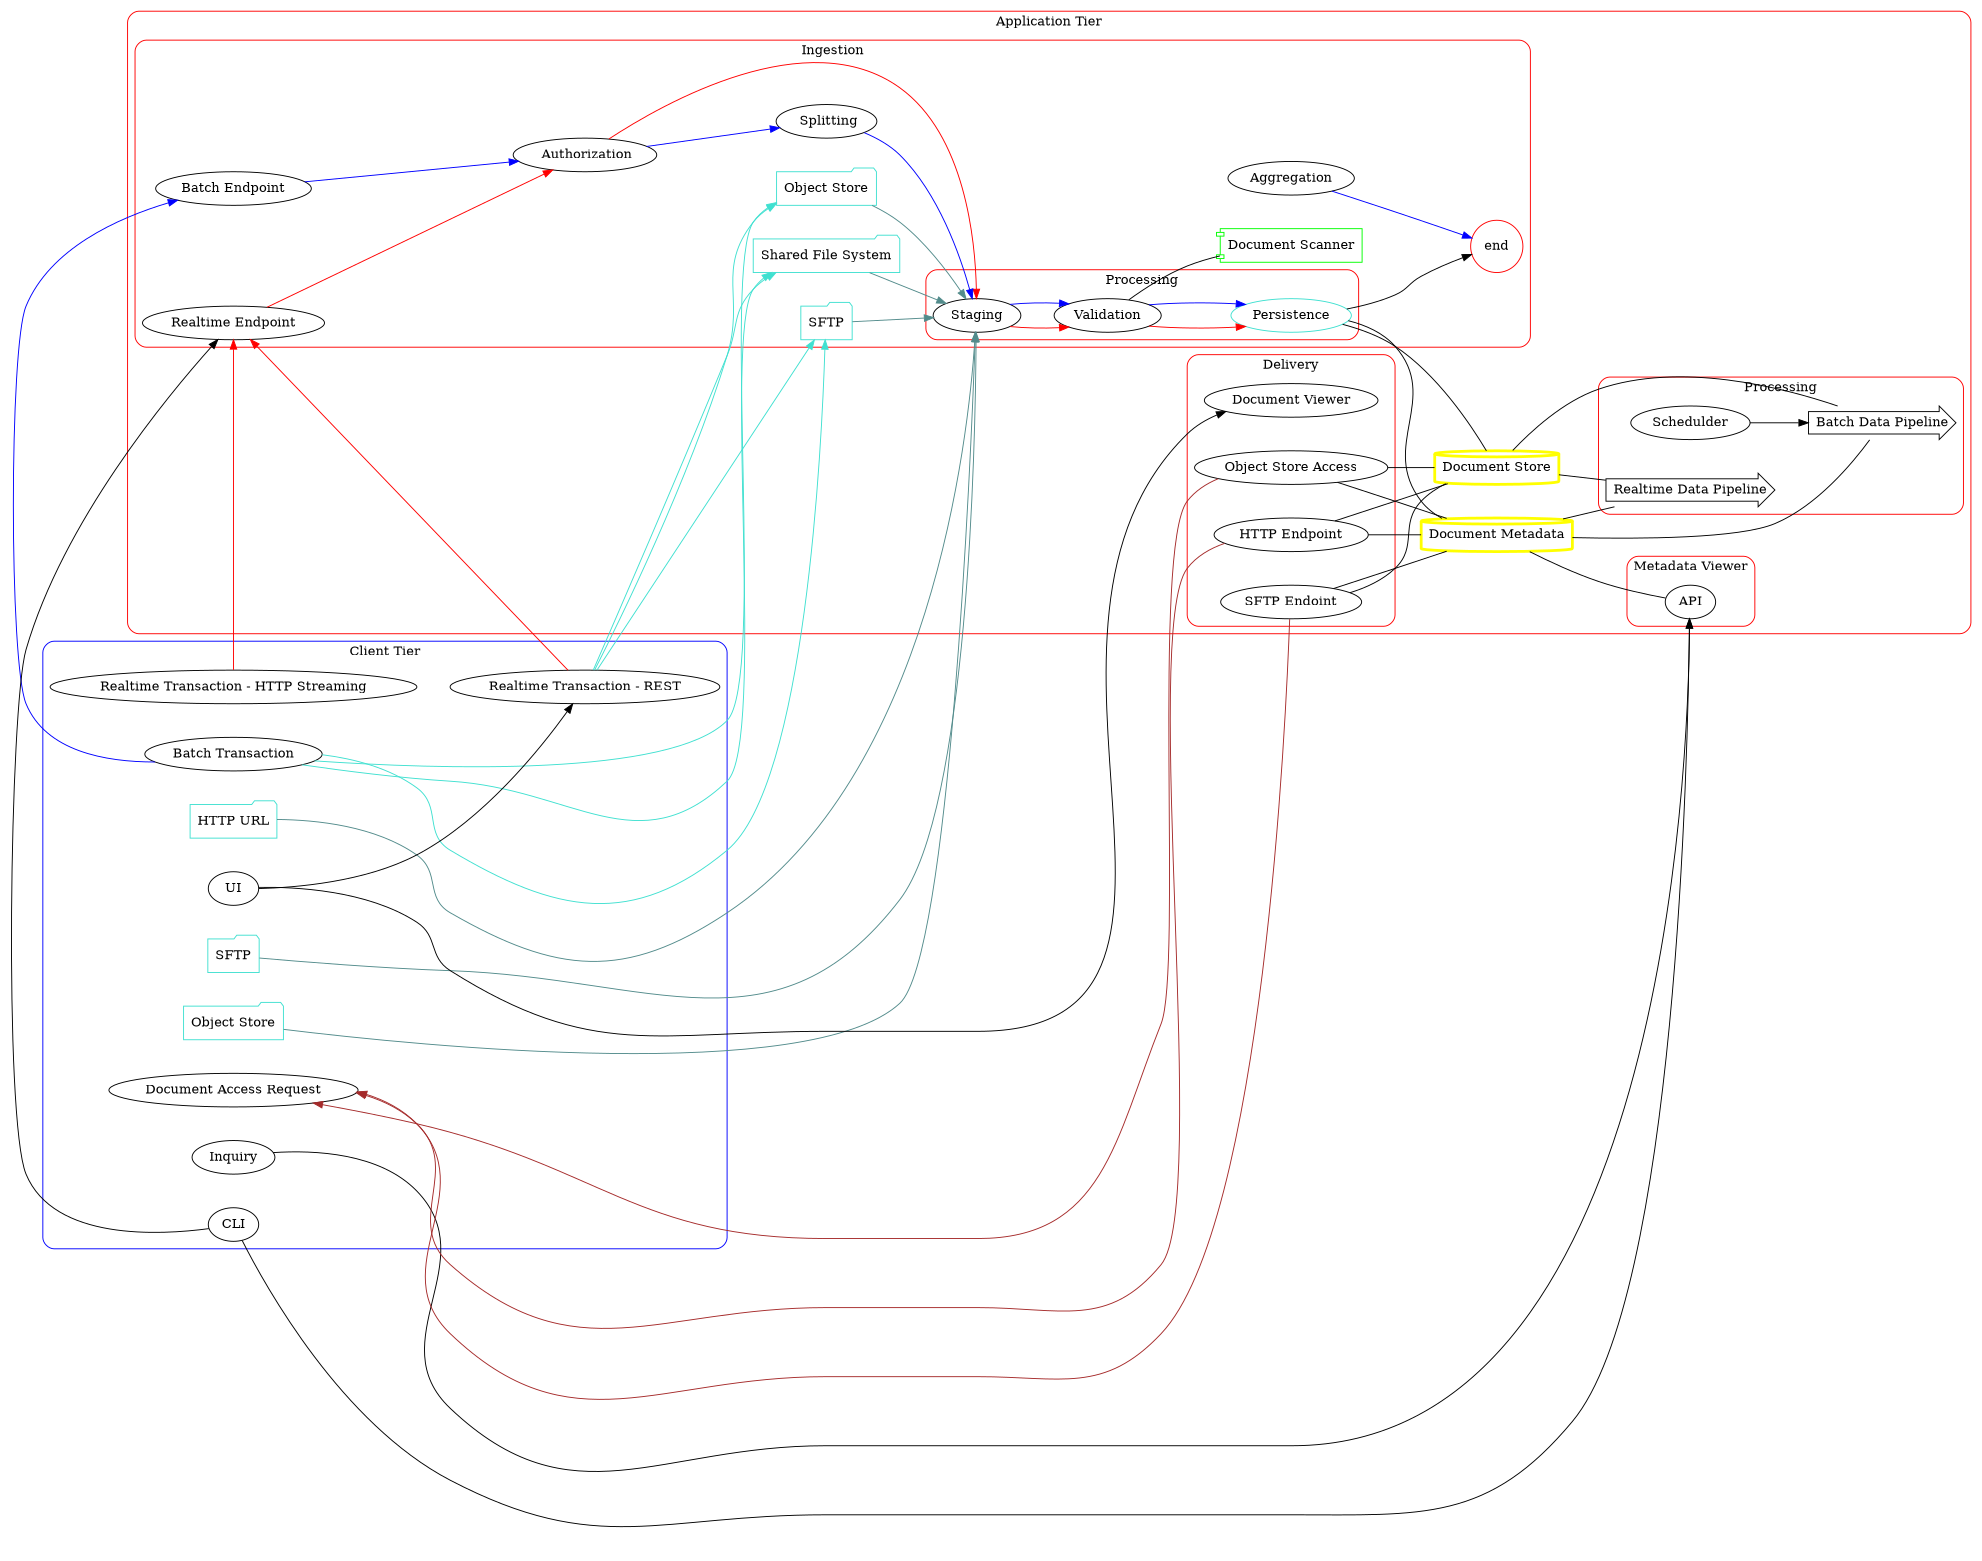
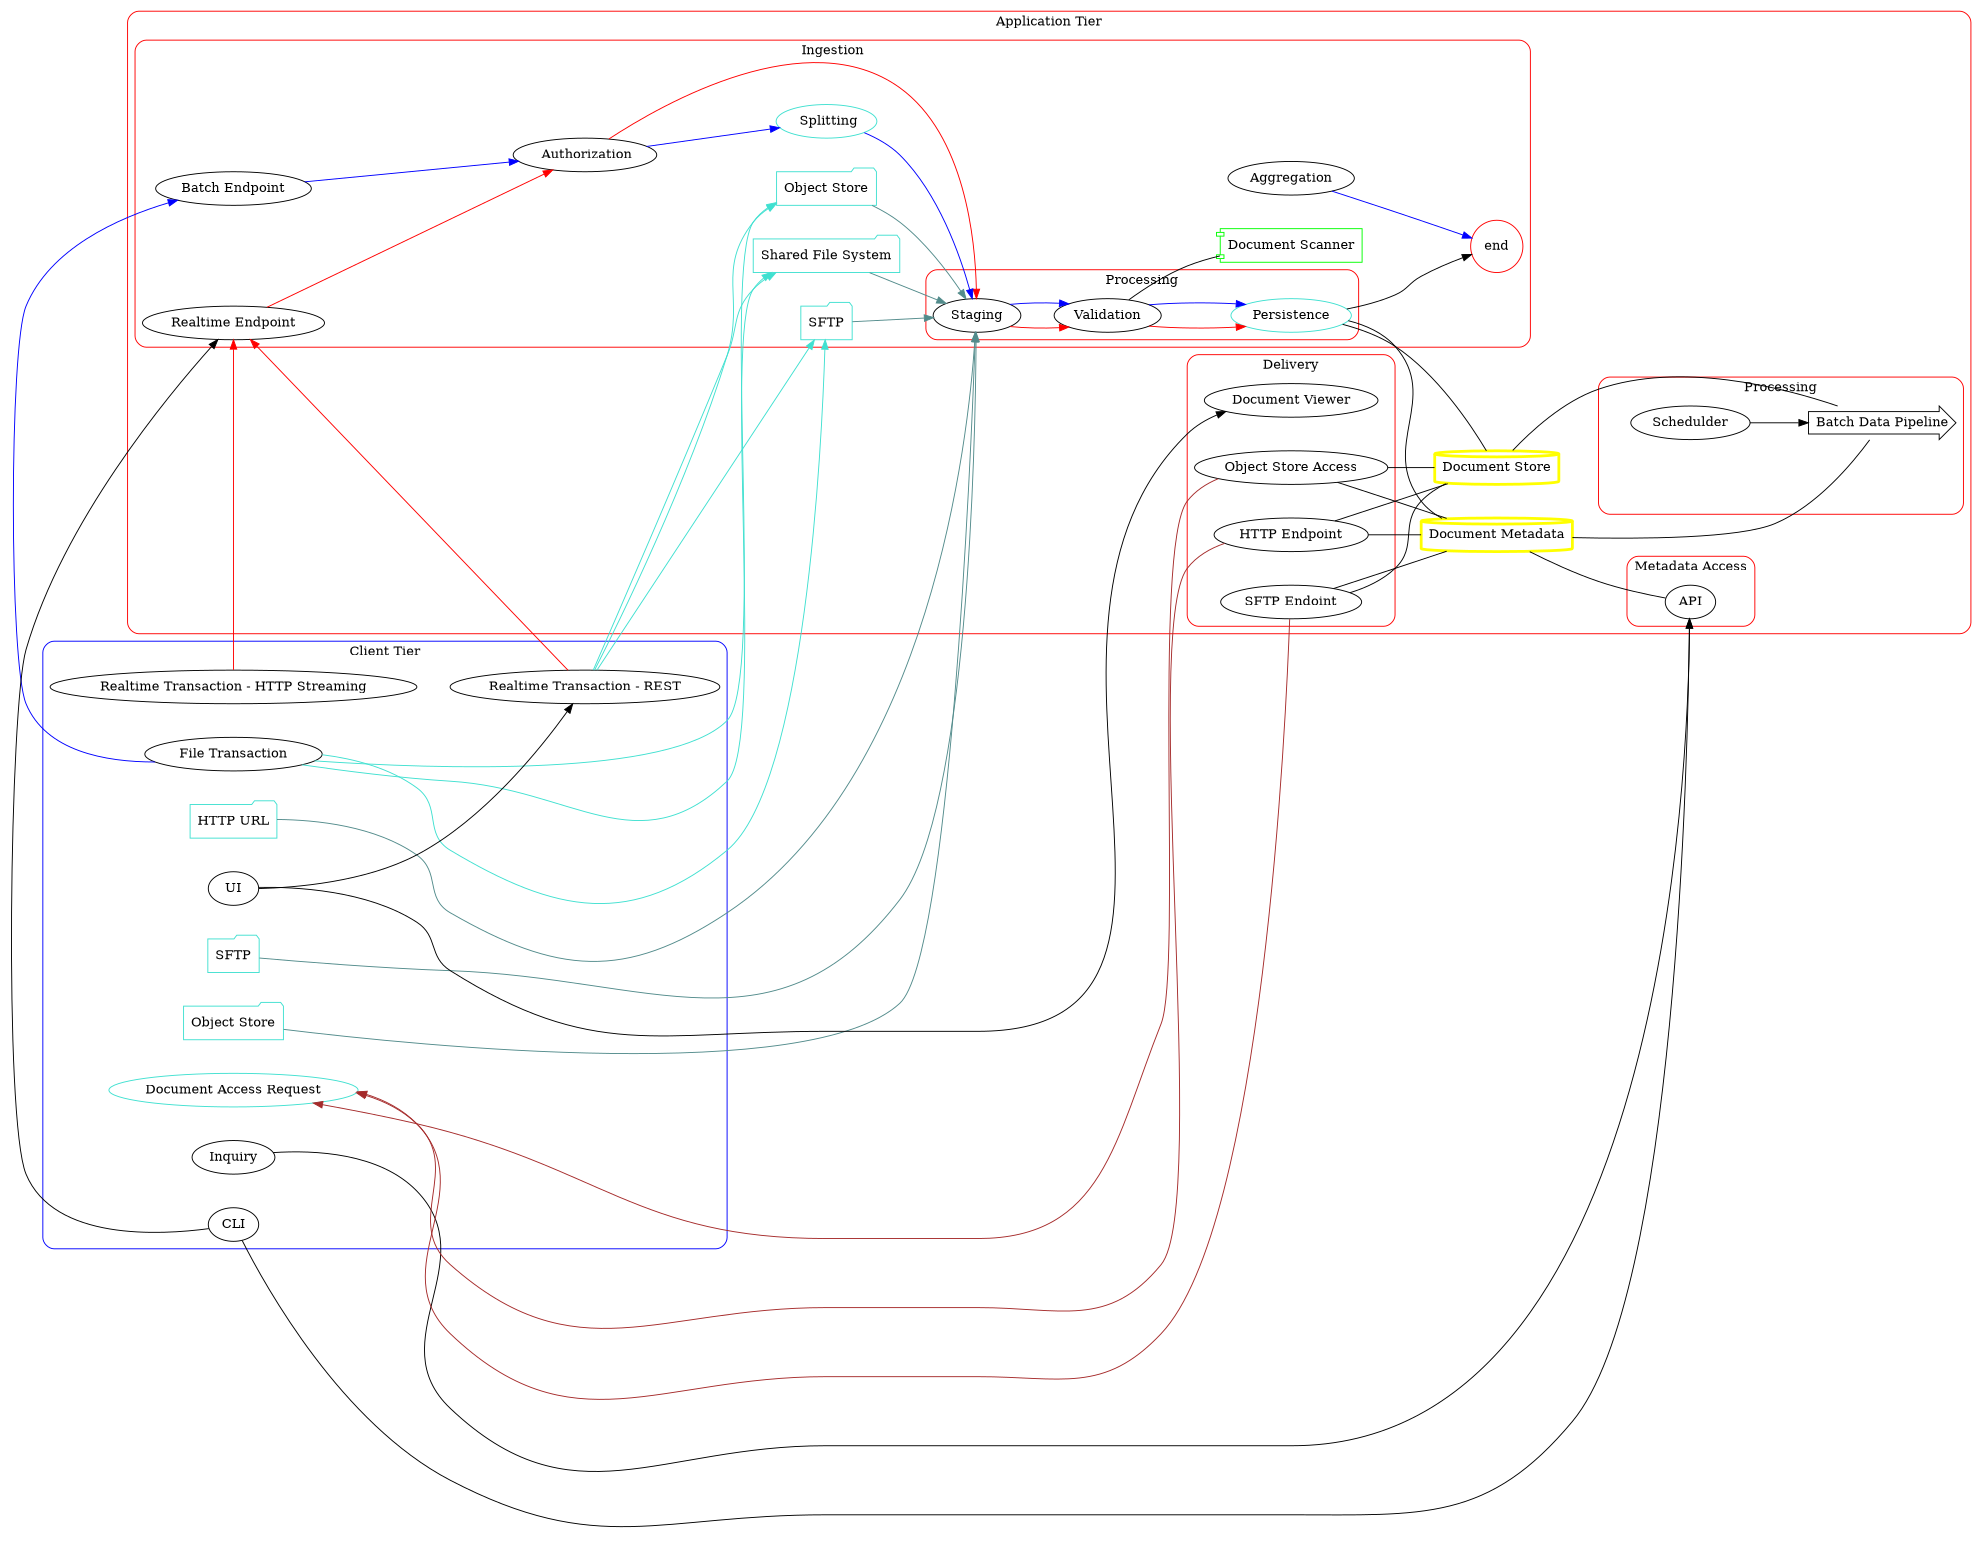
(826, 121) -> (826, 121)
(1690, 490) -> none
(1691, 567) -> (1691, 567)
(233, 754) -> (233, 754)
(233, 1090) -> (233, 1090)
